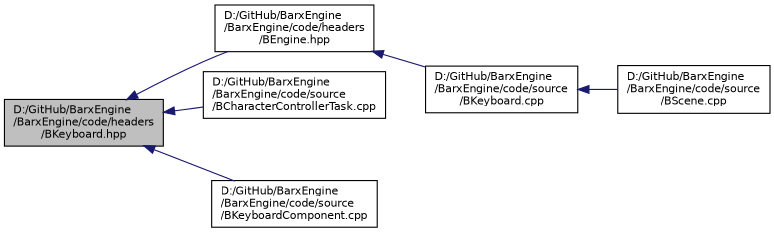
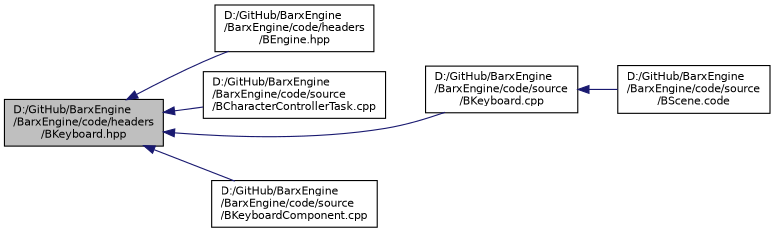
(404, 61) -> (311, 136)
(694, 89) -> (694, 89)
